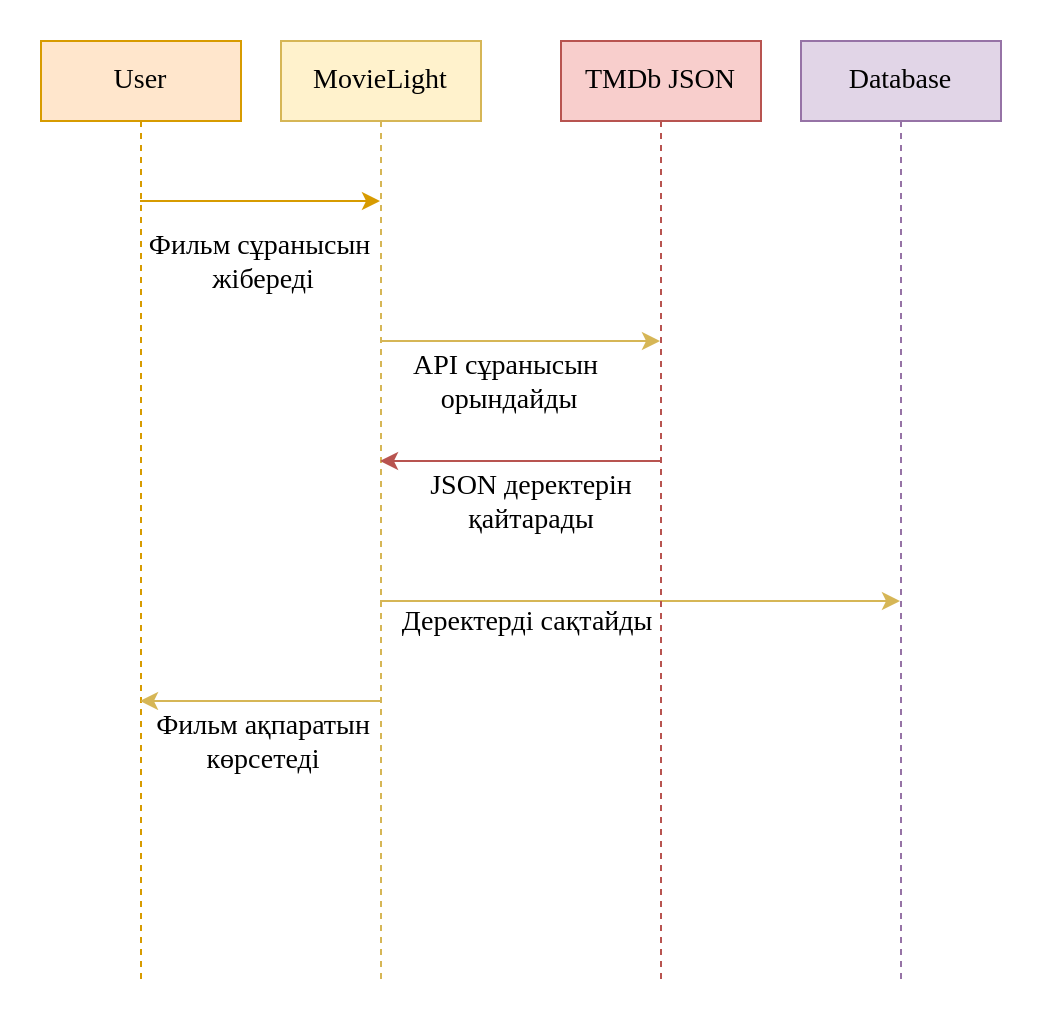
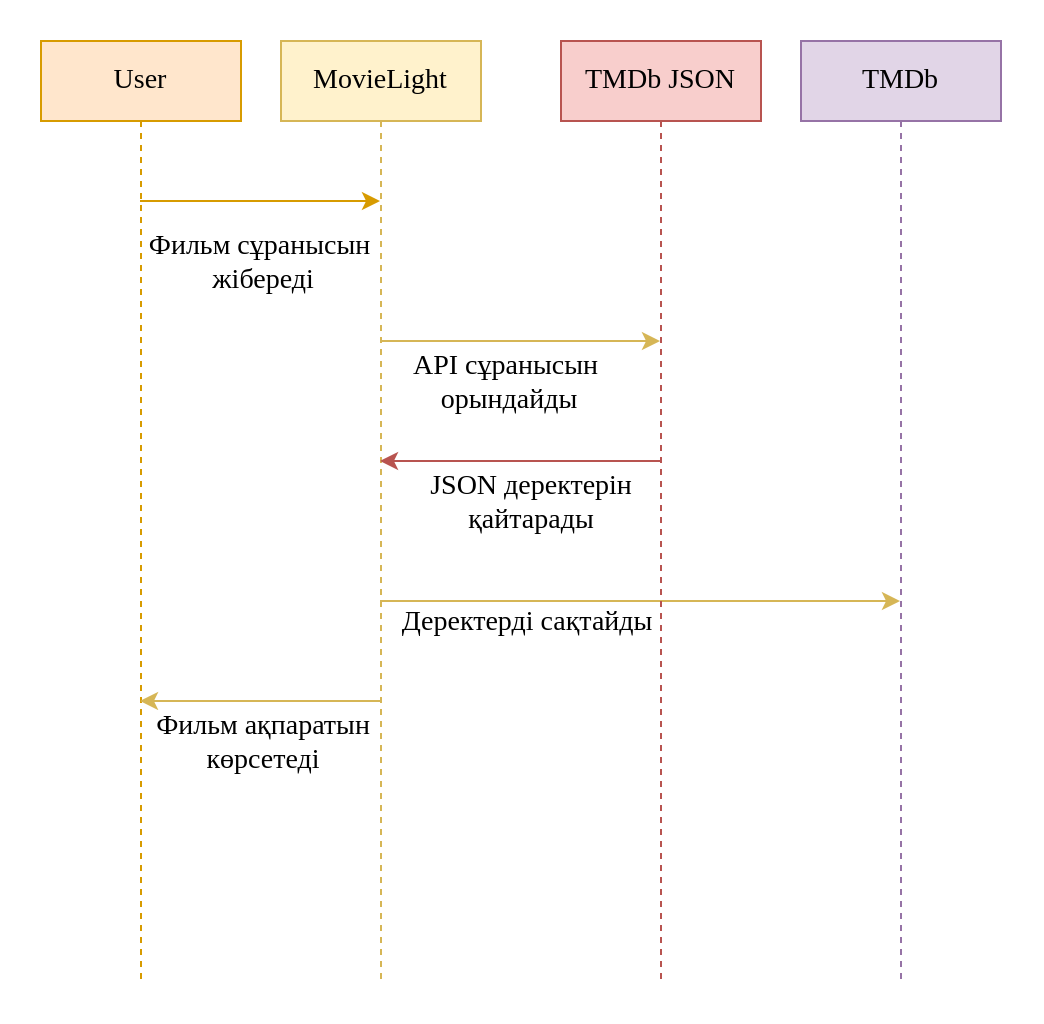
(901, 81) -> (901, 81)
